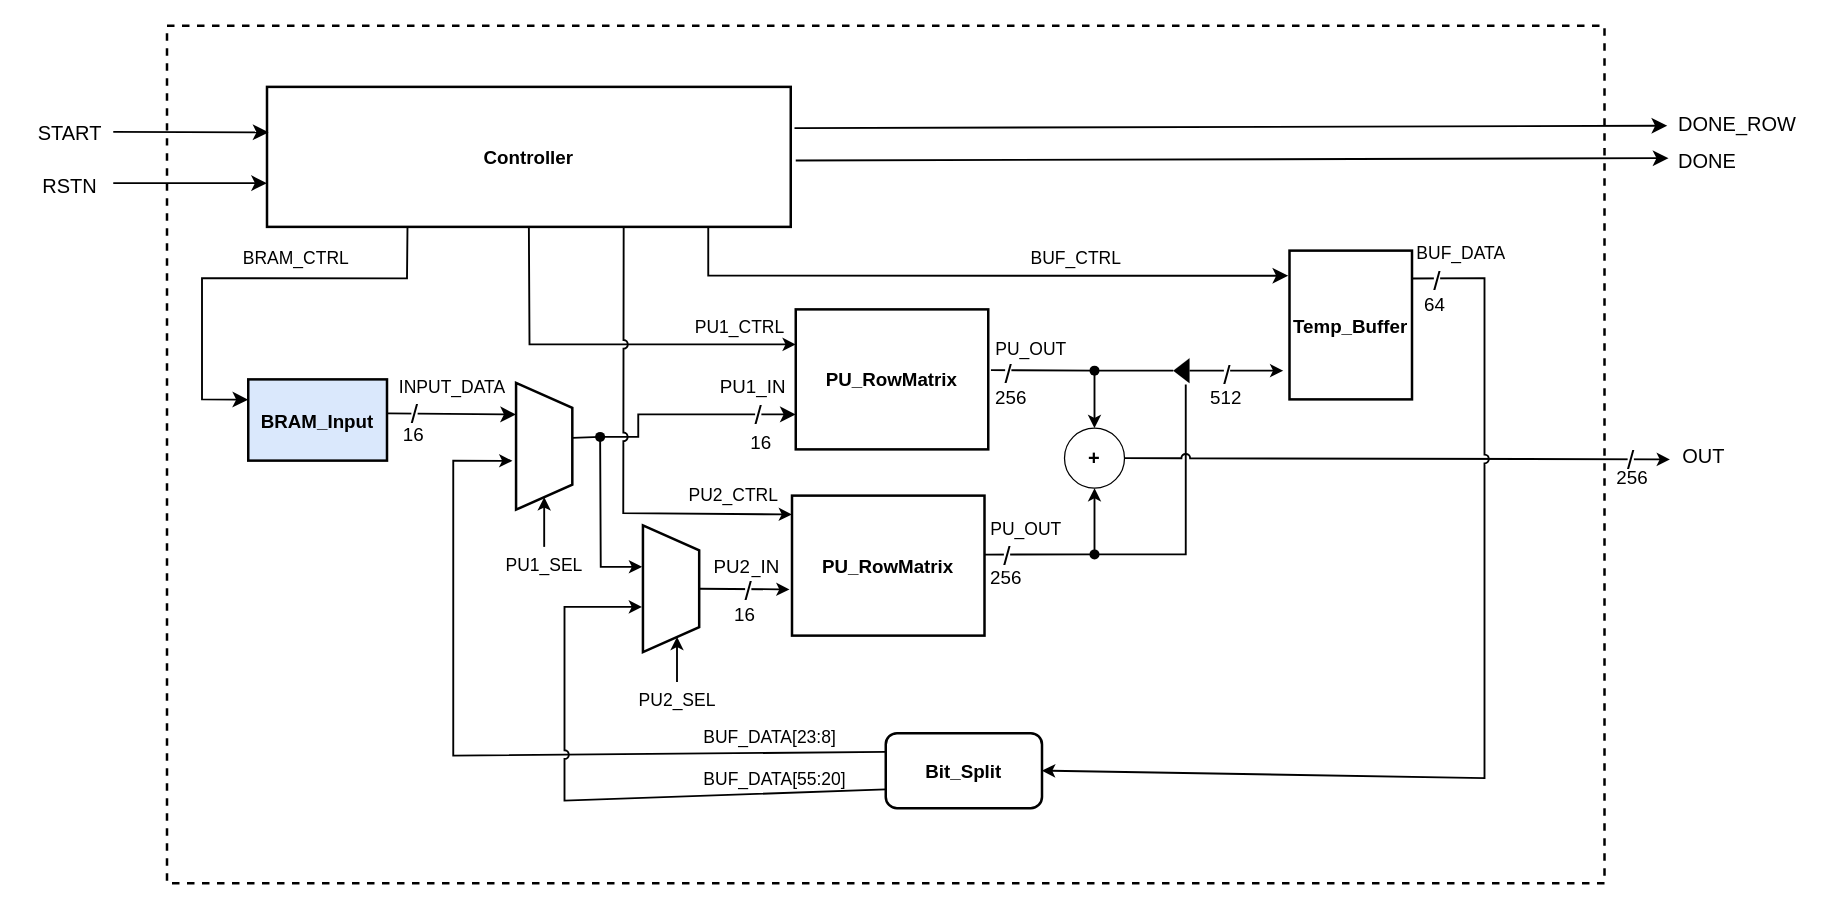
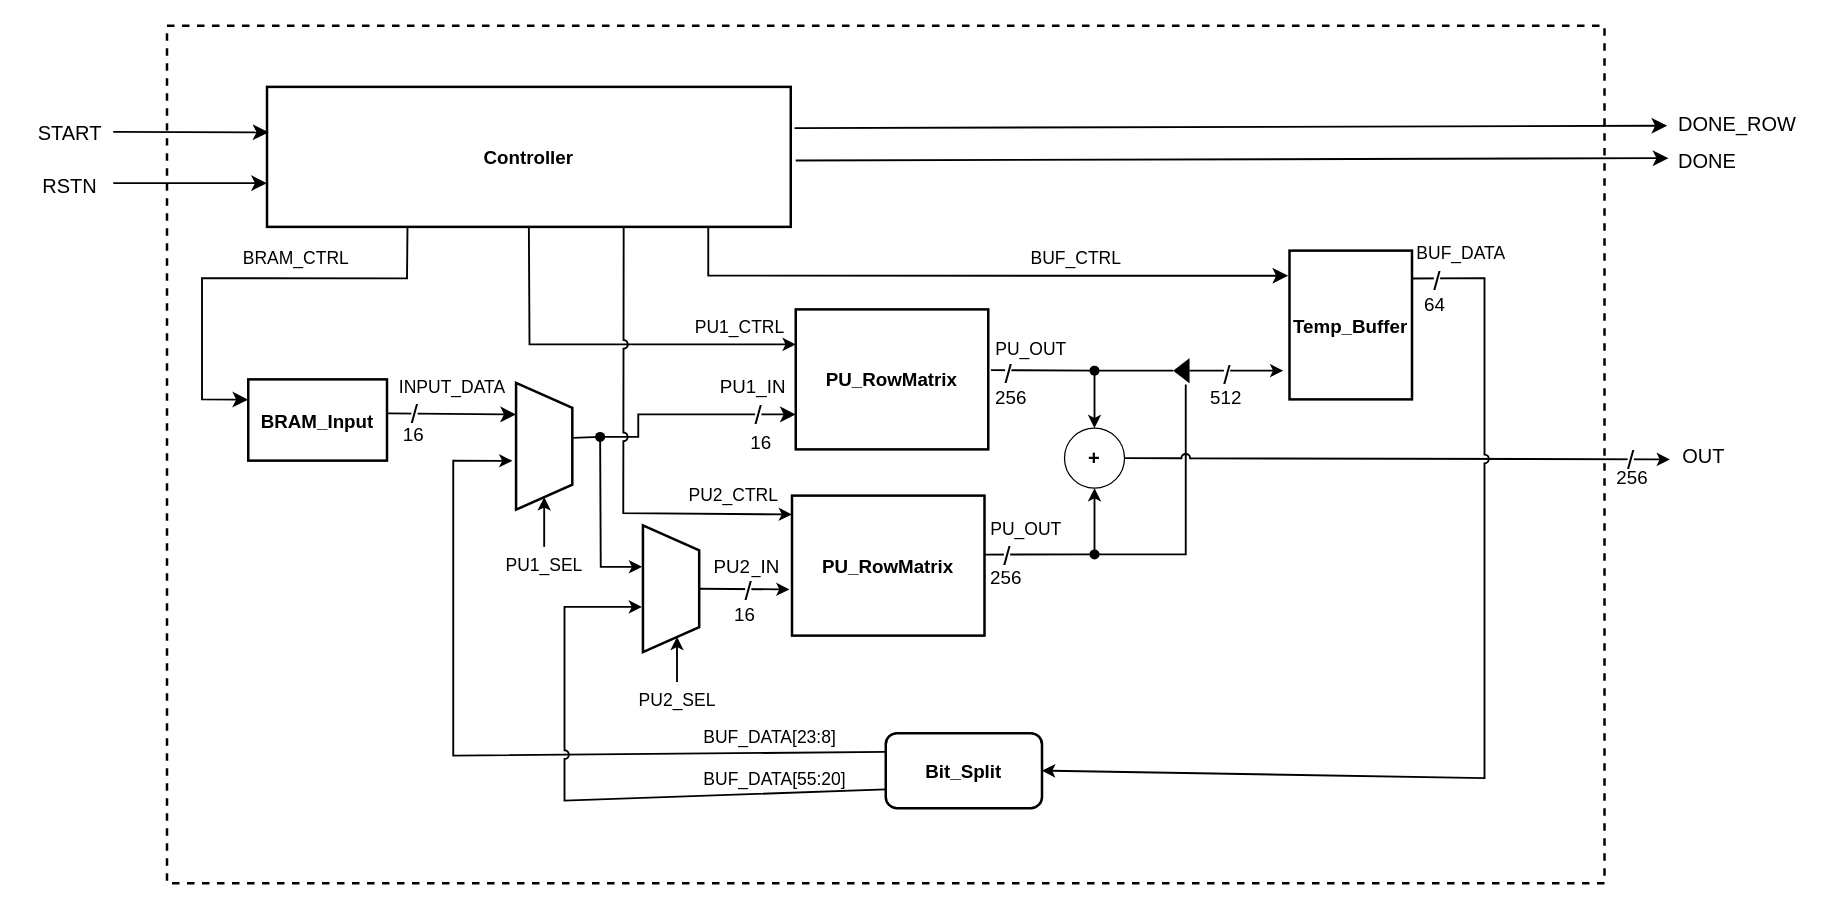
(318, 420) -> (318, 420)
